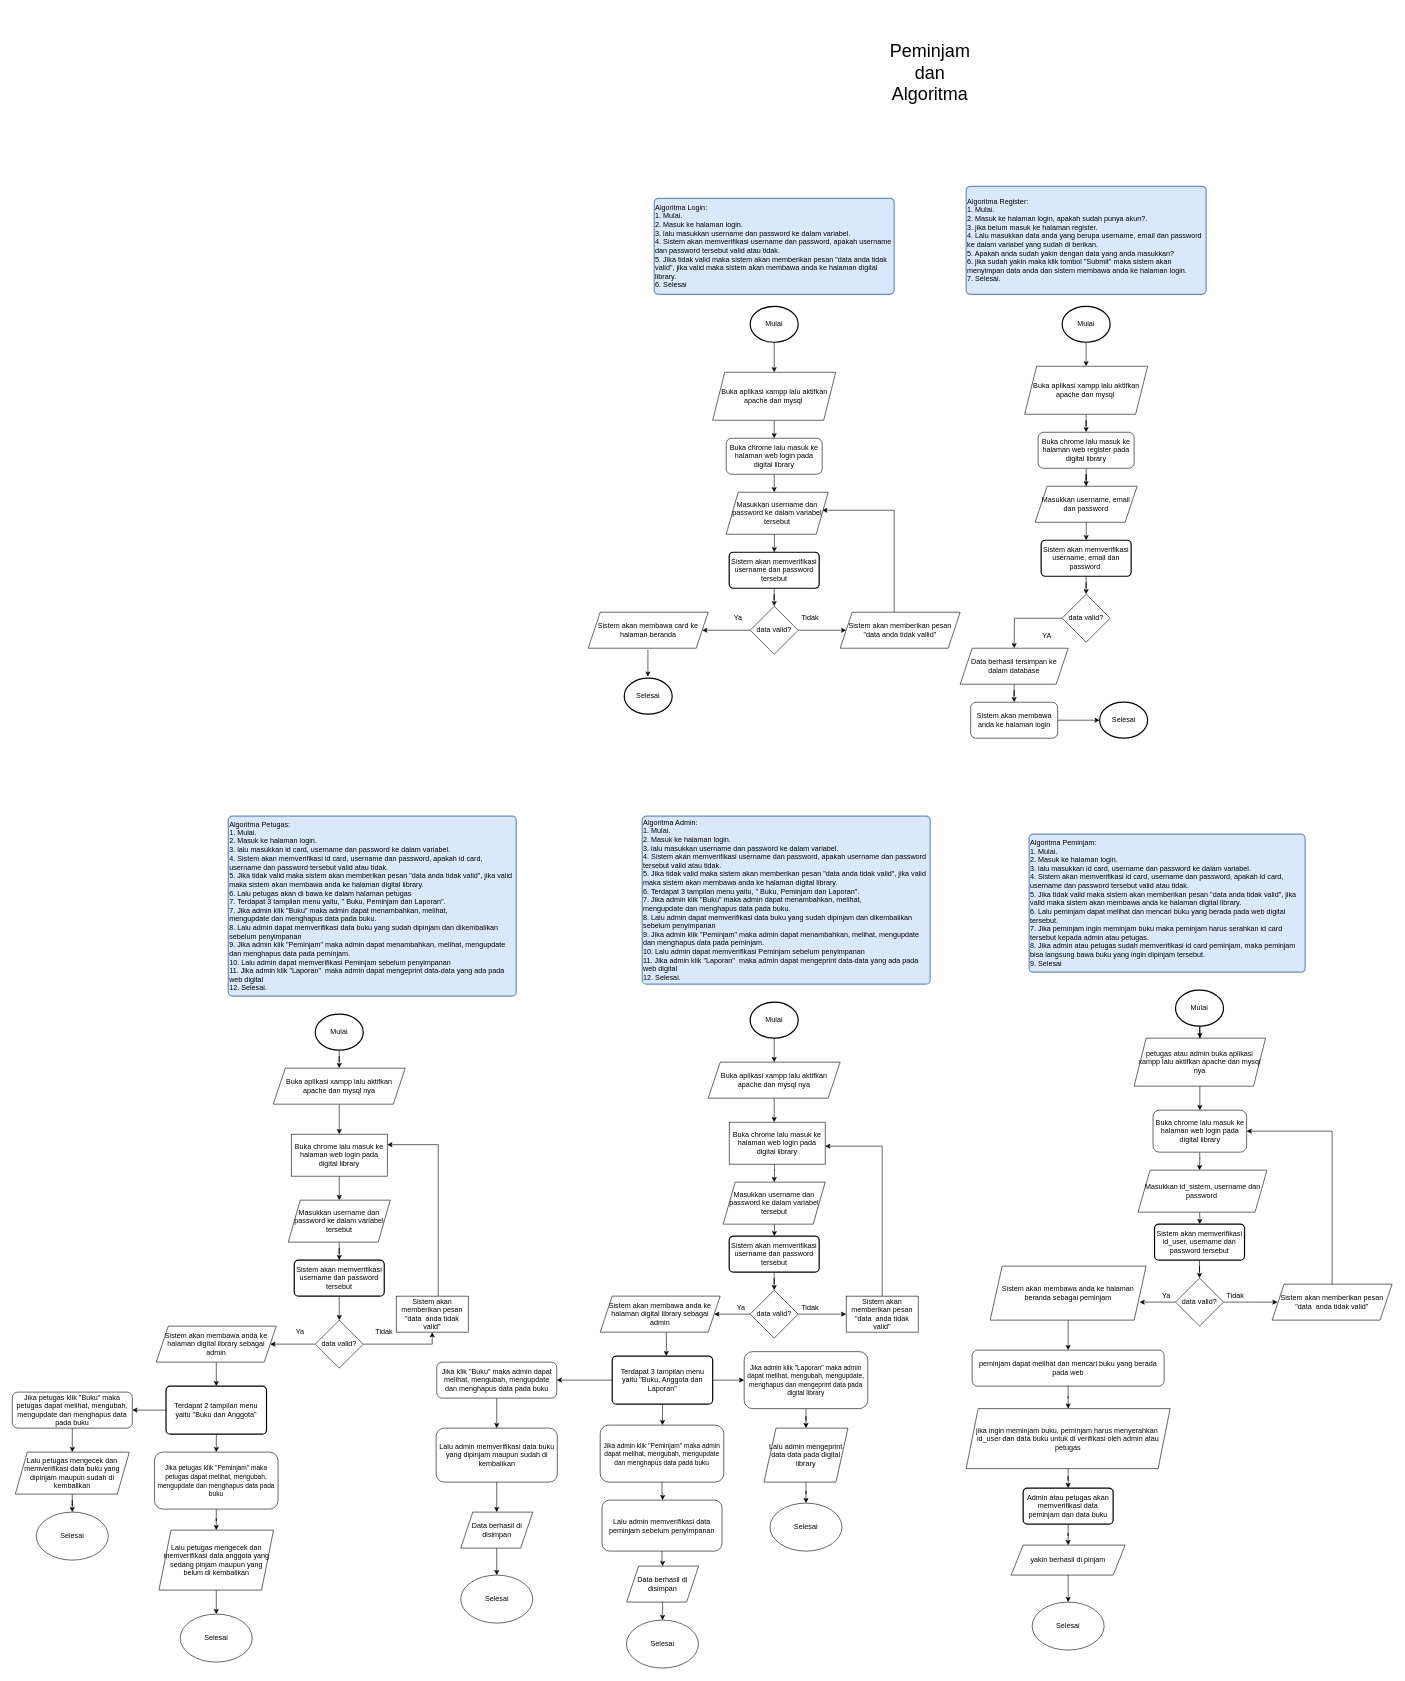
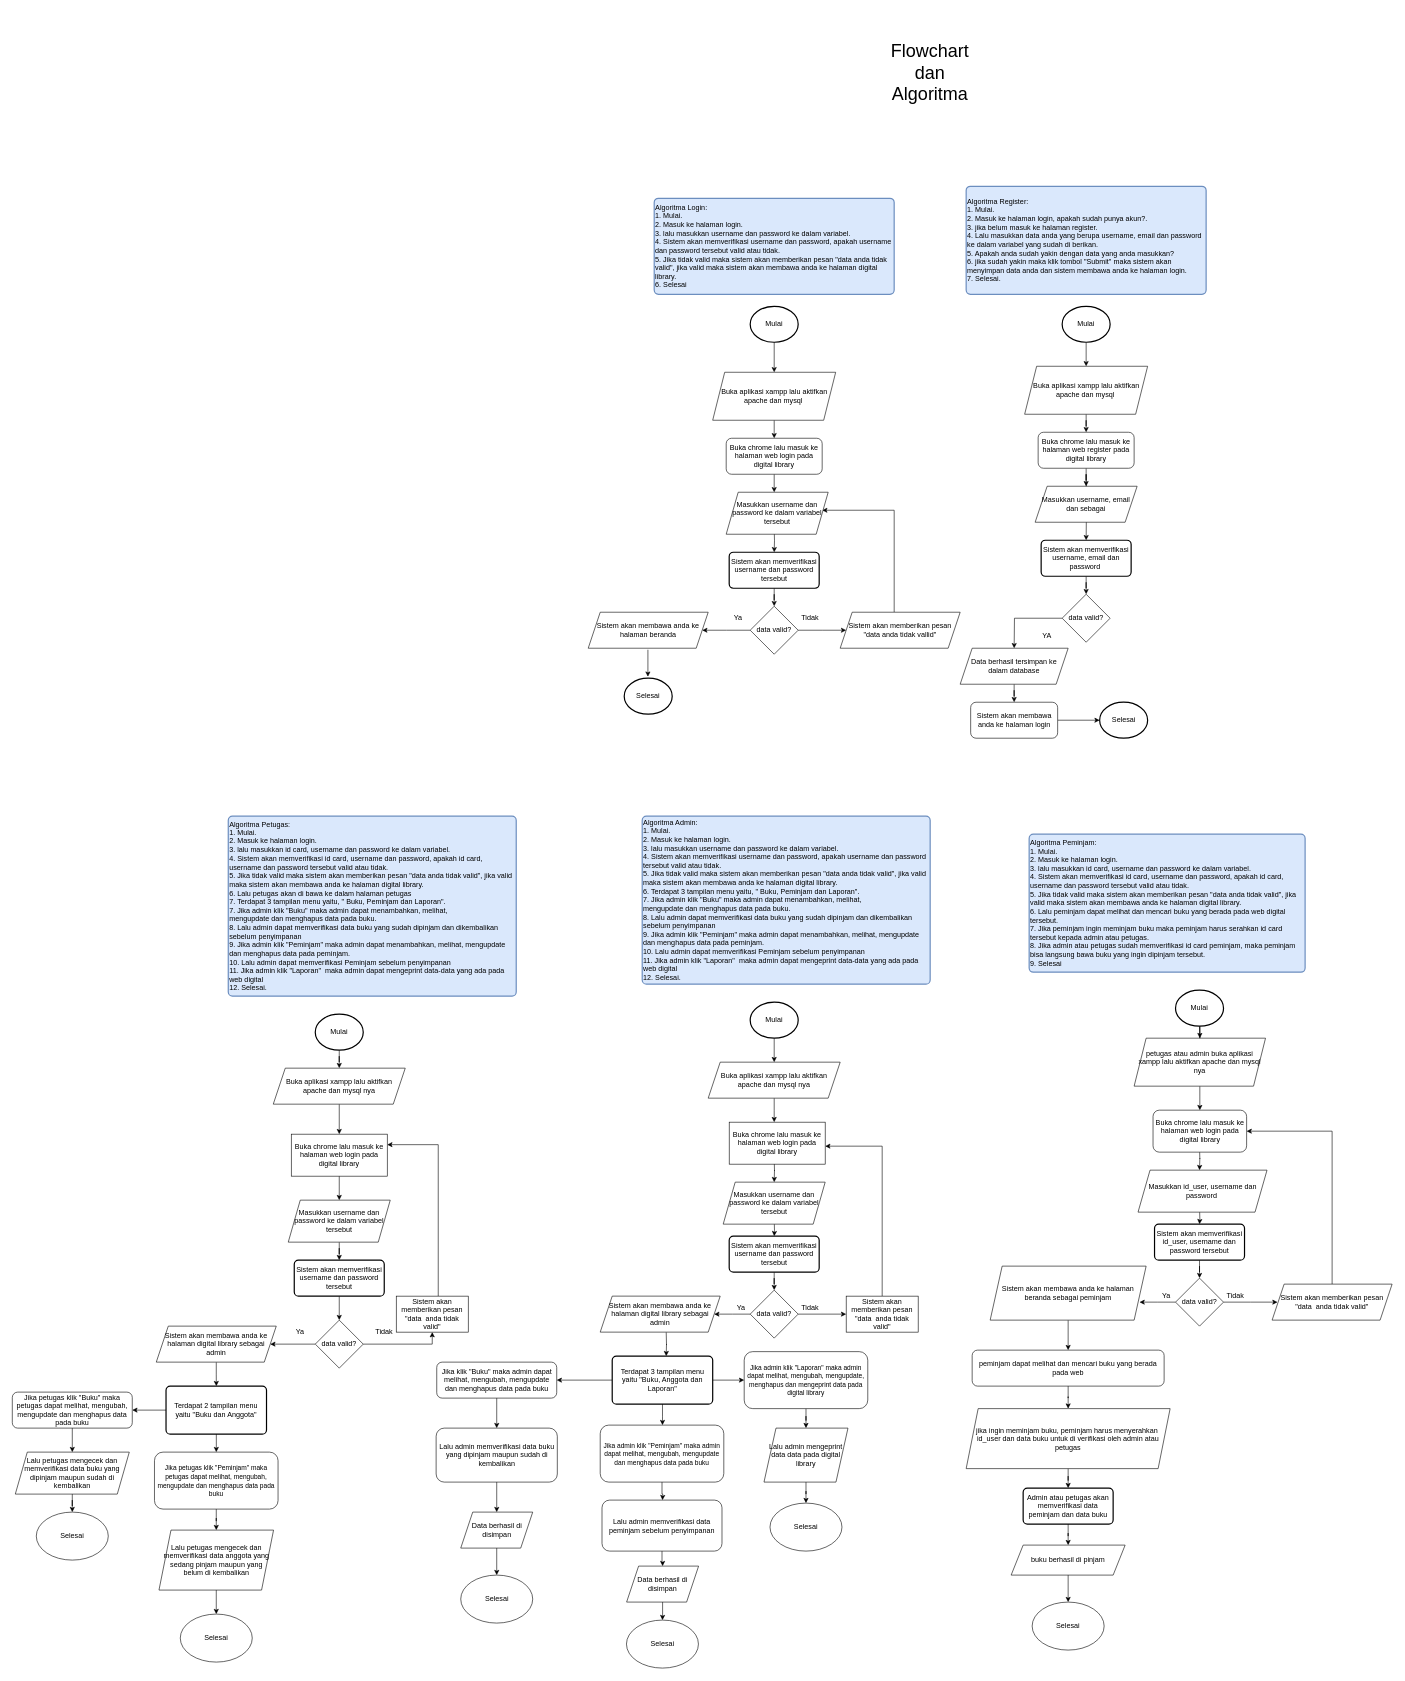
(930, 72) -> (930, 72)
(1086, 504) -> (1086, 504)
(648, 630) -> (648, 630)
(1203, 1191) -> (1203, 1191)
(1068, 1560) -> (1068, 1560)
